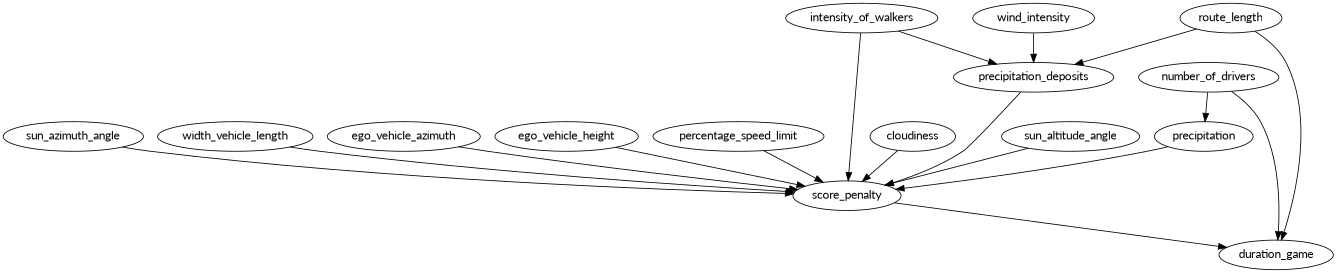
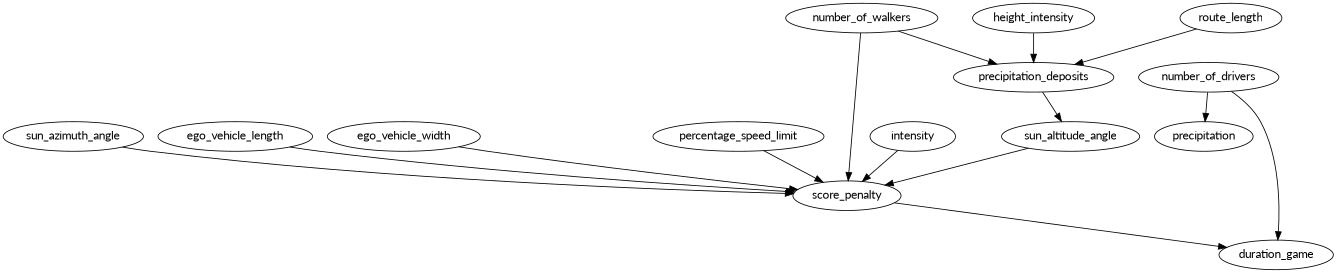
(862, 18) -> (862, 18)
(1034, 18) -> (1034, 18)
(1301, 125) -> none
(235, 136) -> (235, 136)
(404, 136) -> (404, 136)
(567, 136) -> none
(913, 136) -> (913, 136)
(965, 149) -> (1050, 103)
(1036, 170) -> none
